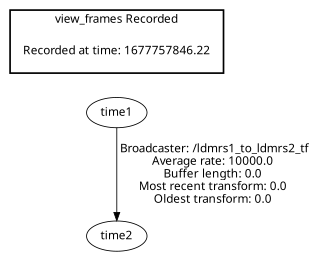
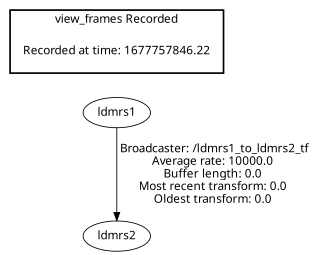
(117, 113) -> (117, 113)
(117, 236) -> (117, 236)
